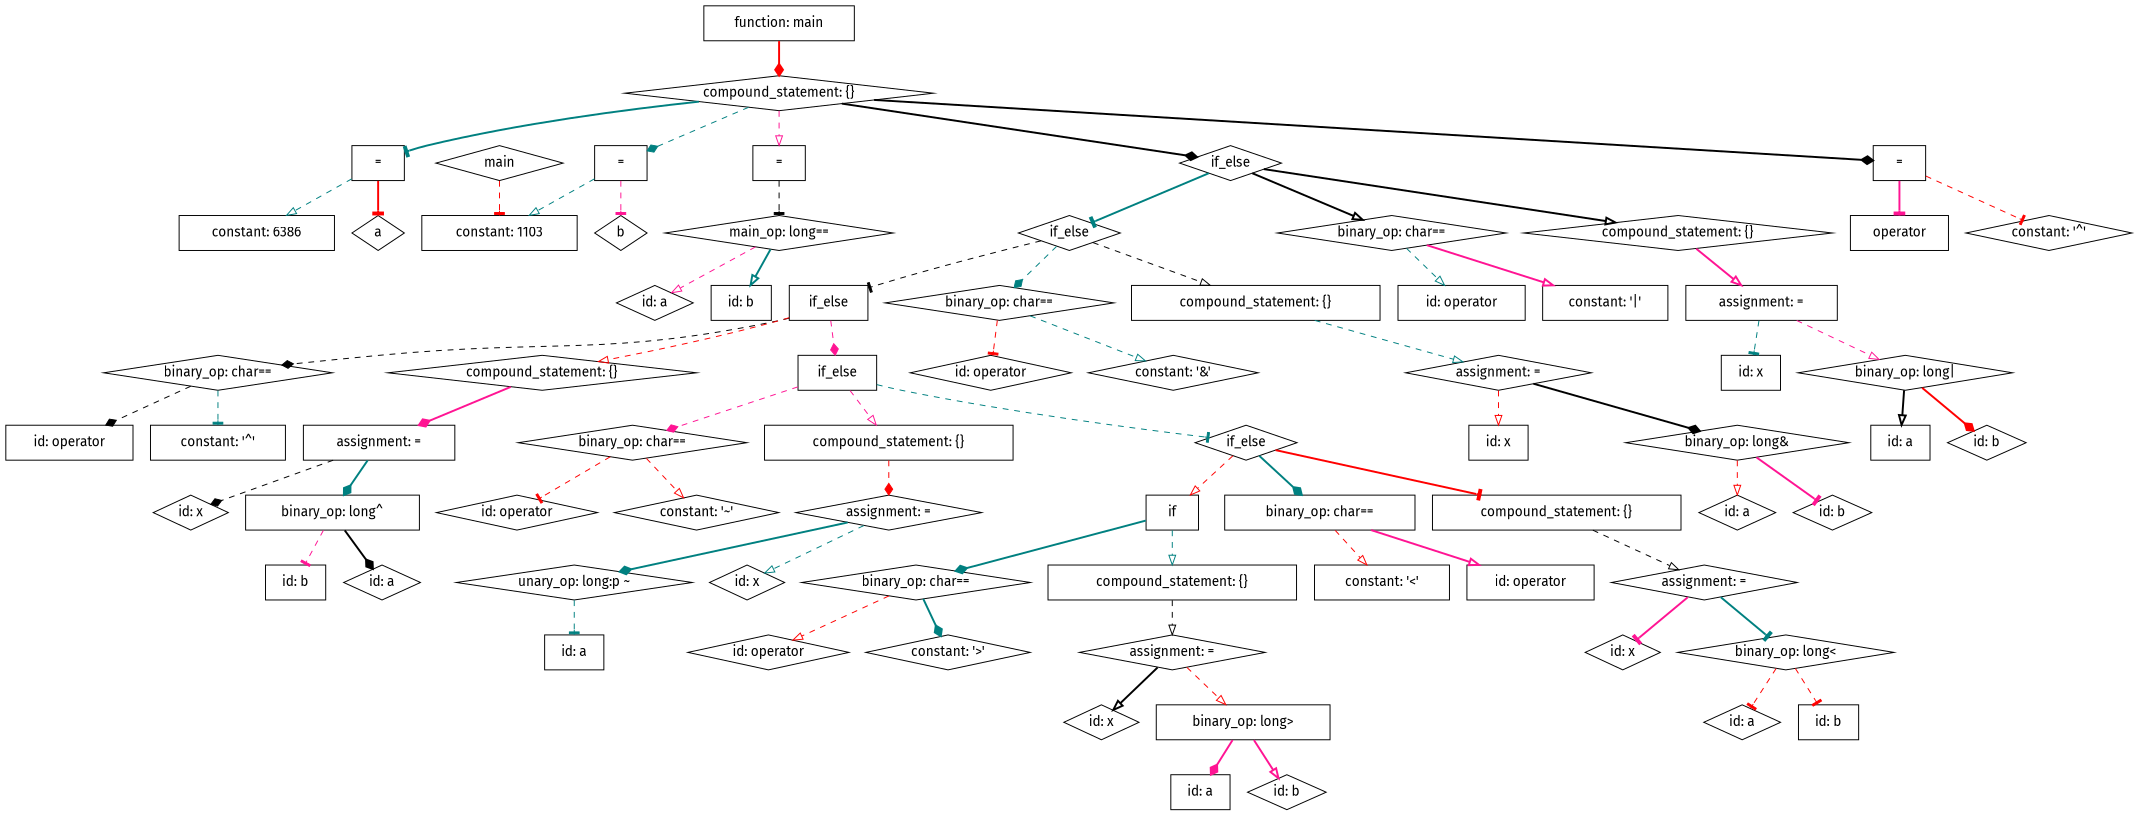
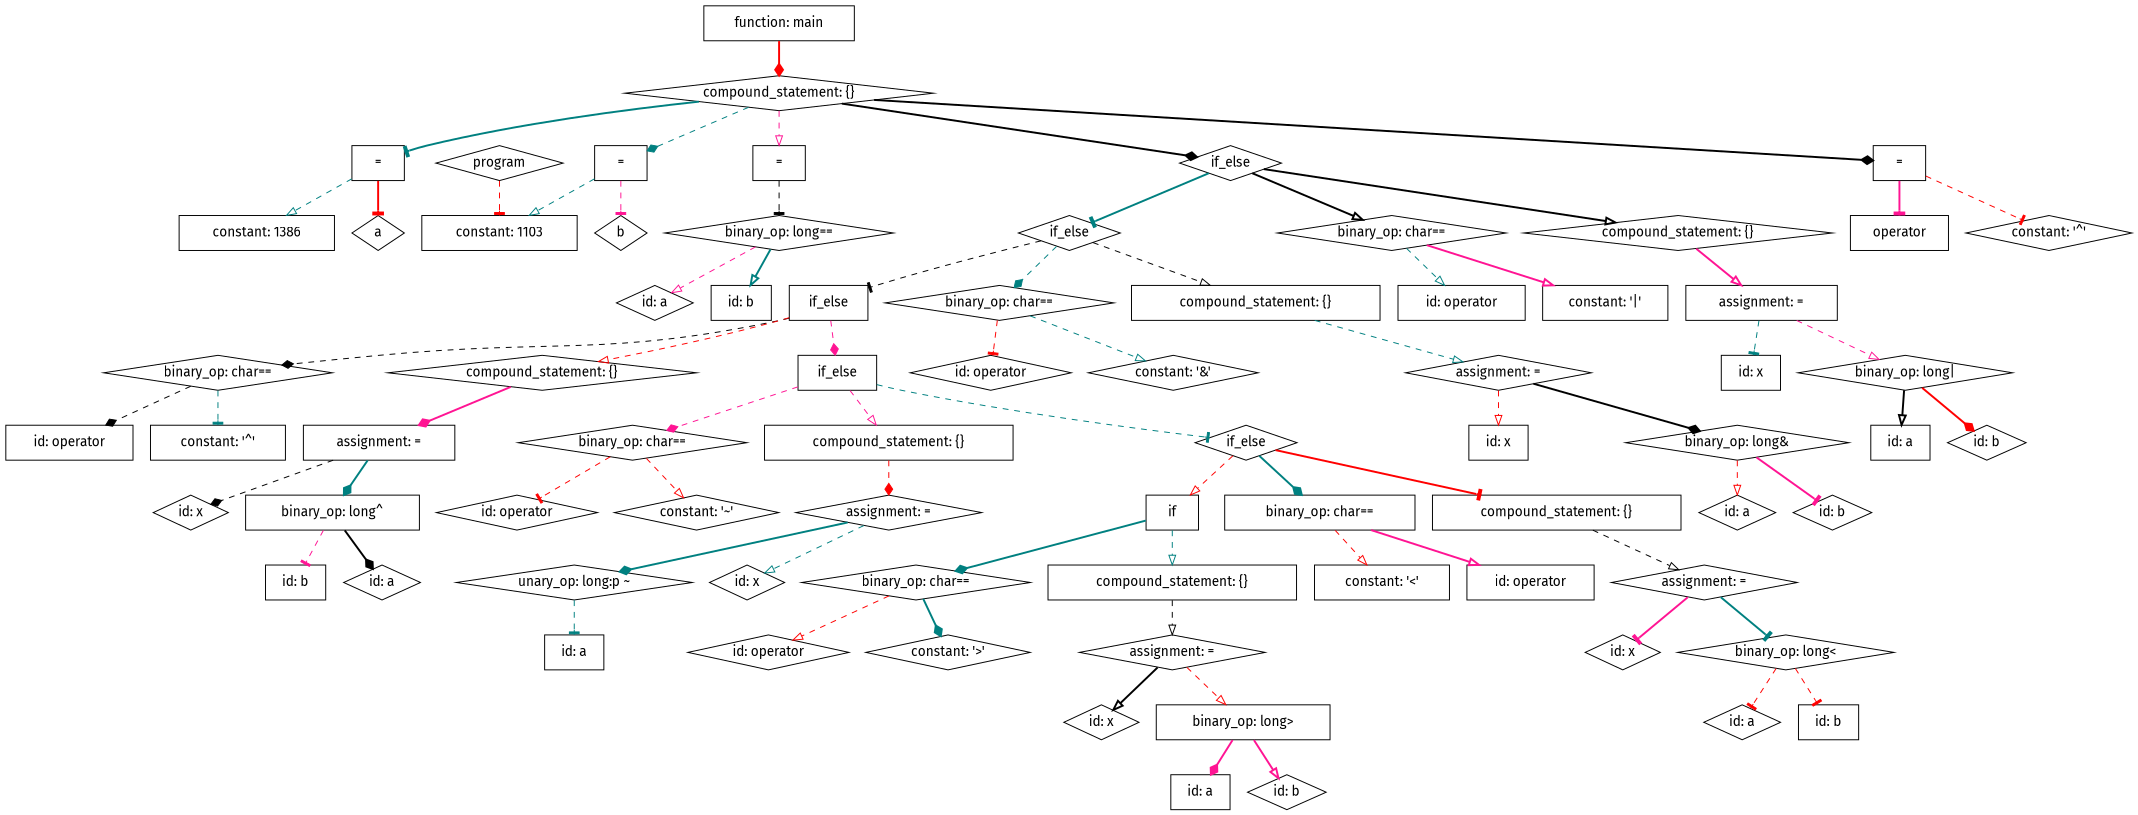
(499, 163) -> (499, 163)
(257, 233) -> (257, 233)
(779, 233) -> (779, 233)
